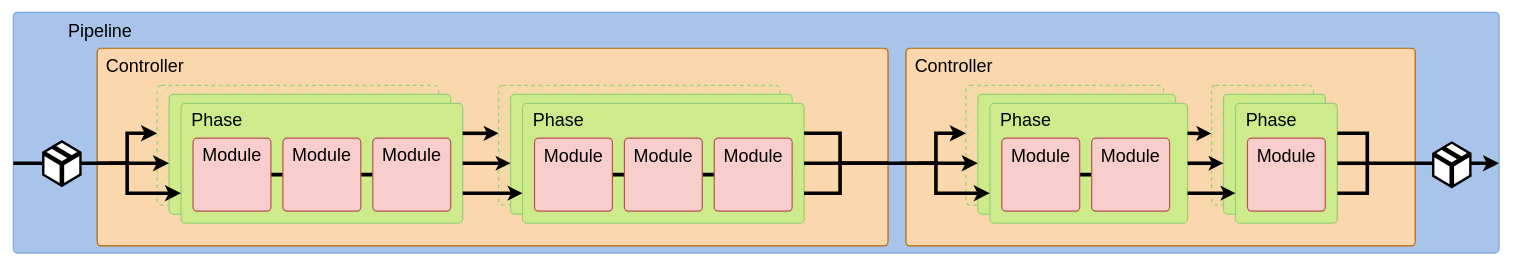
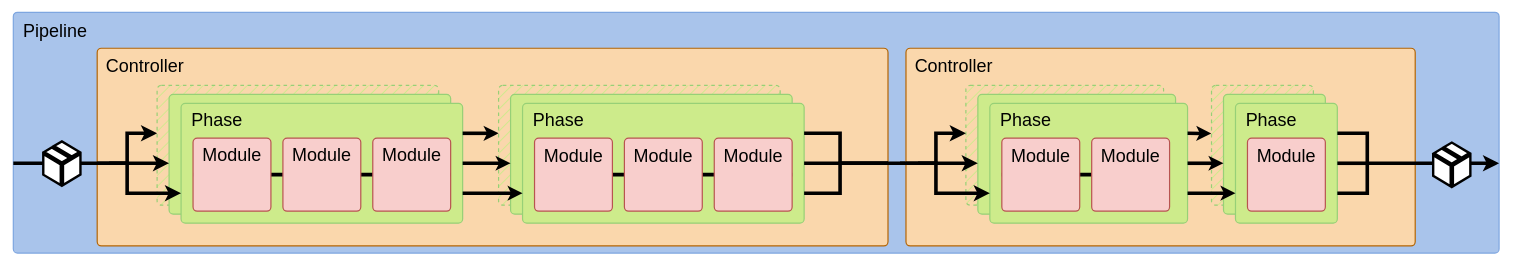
(99, 30) -> (54, 30)
